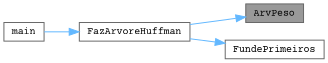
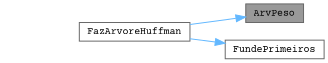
(24, 32) -> none
